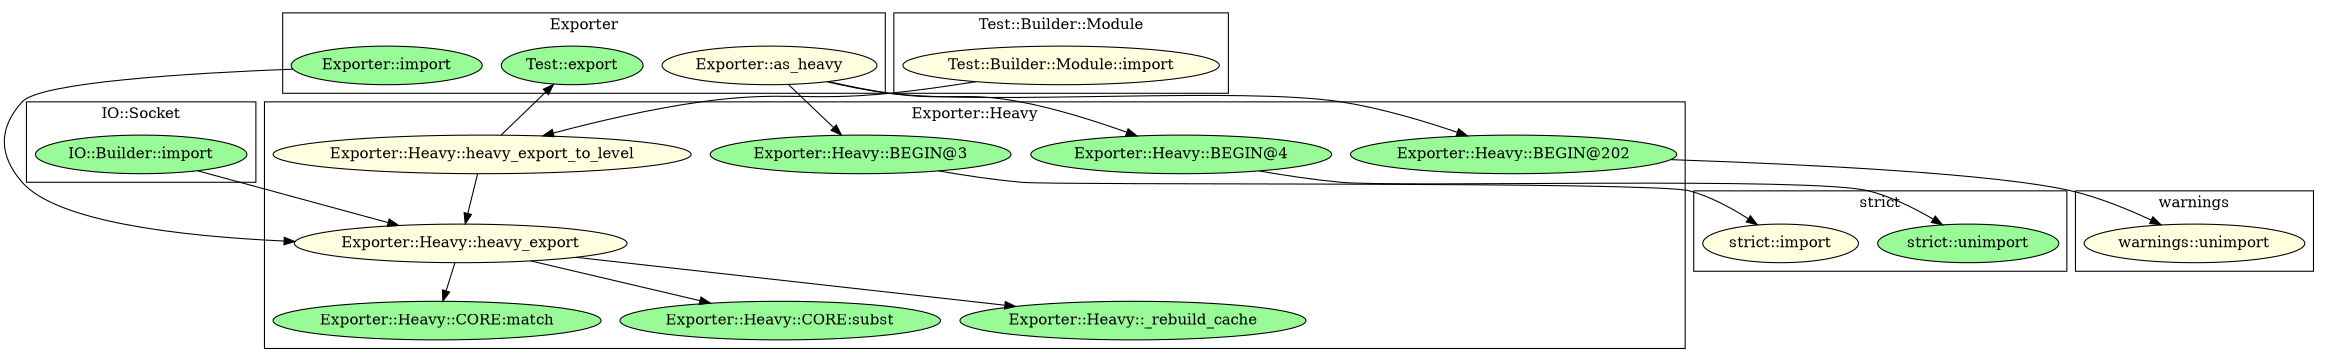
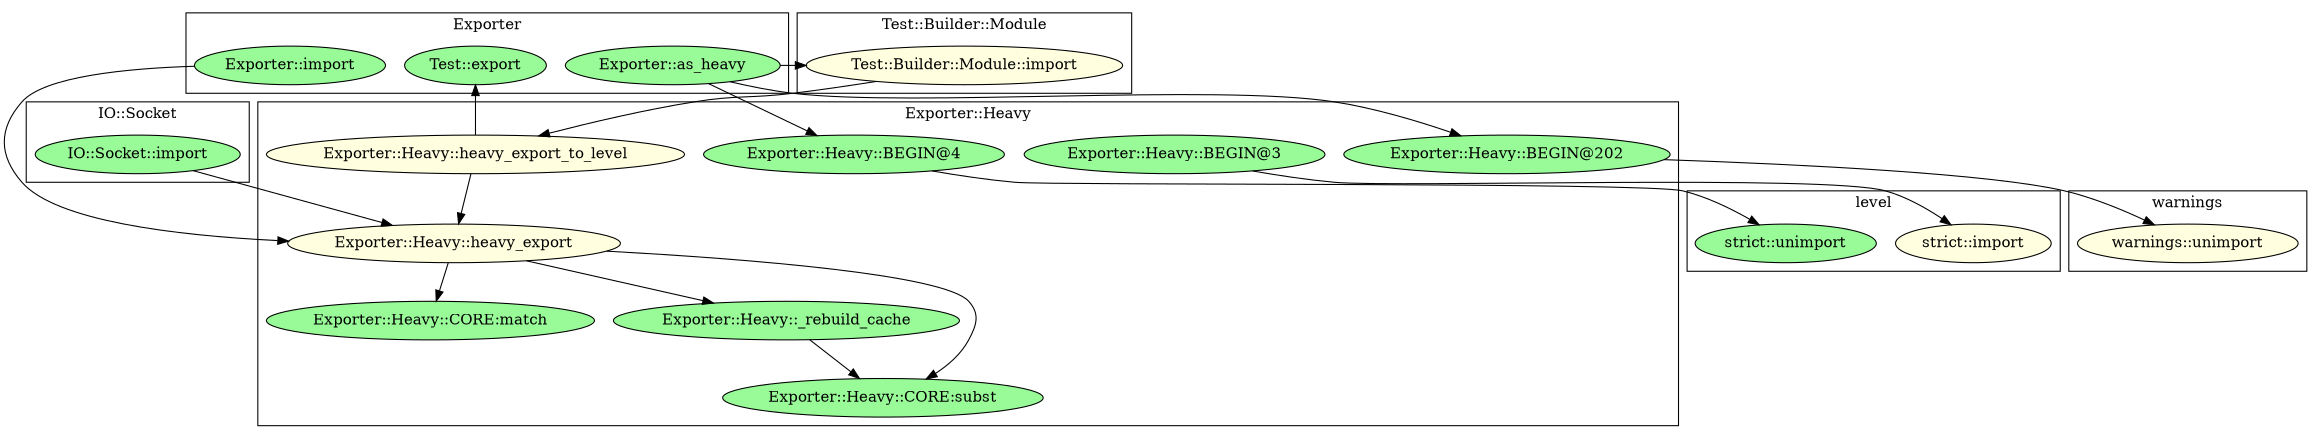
(769, 65) -> (673, 65)
(814, 109) -> (788, 65)
(141, 154) -> (138, 154)
(1880, 203) -> (1874, 203)
none -> (830, 356)
